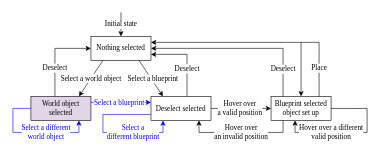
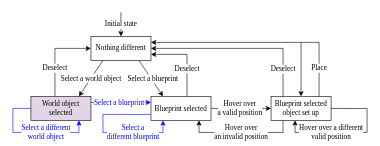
(121, 48) -> (121, 48)
(181, 108) -> (181, 108)
